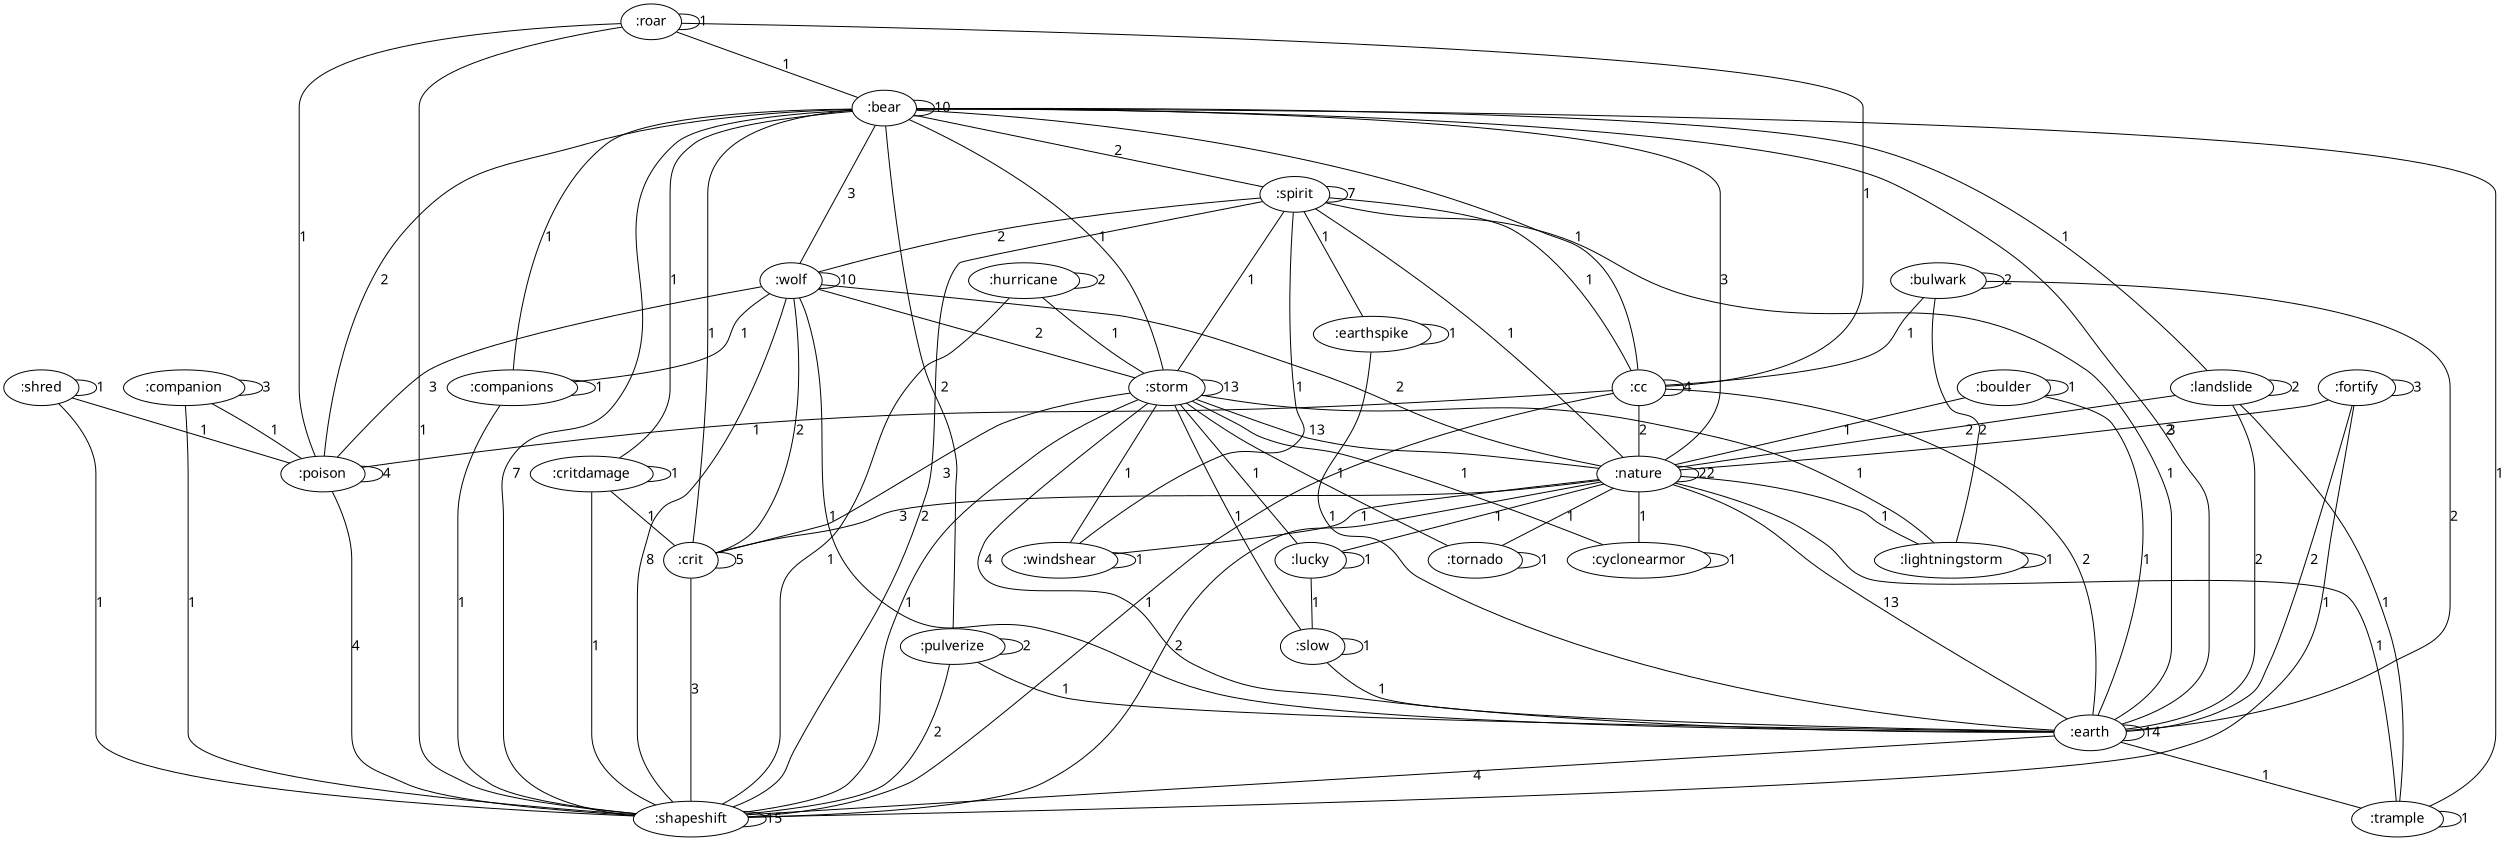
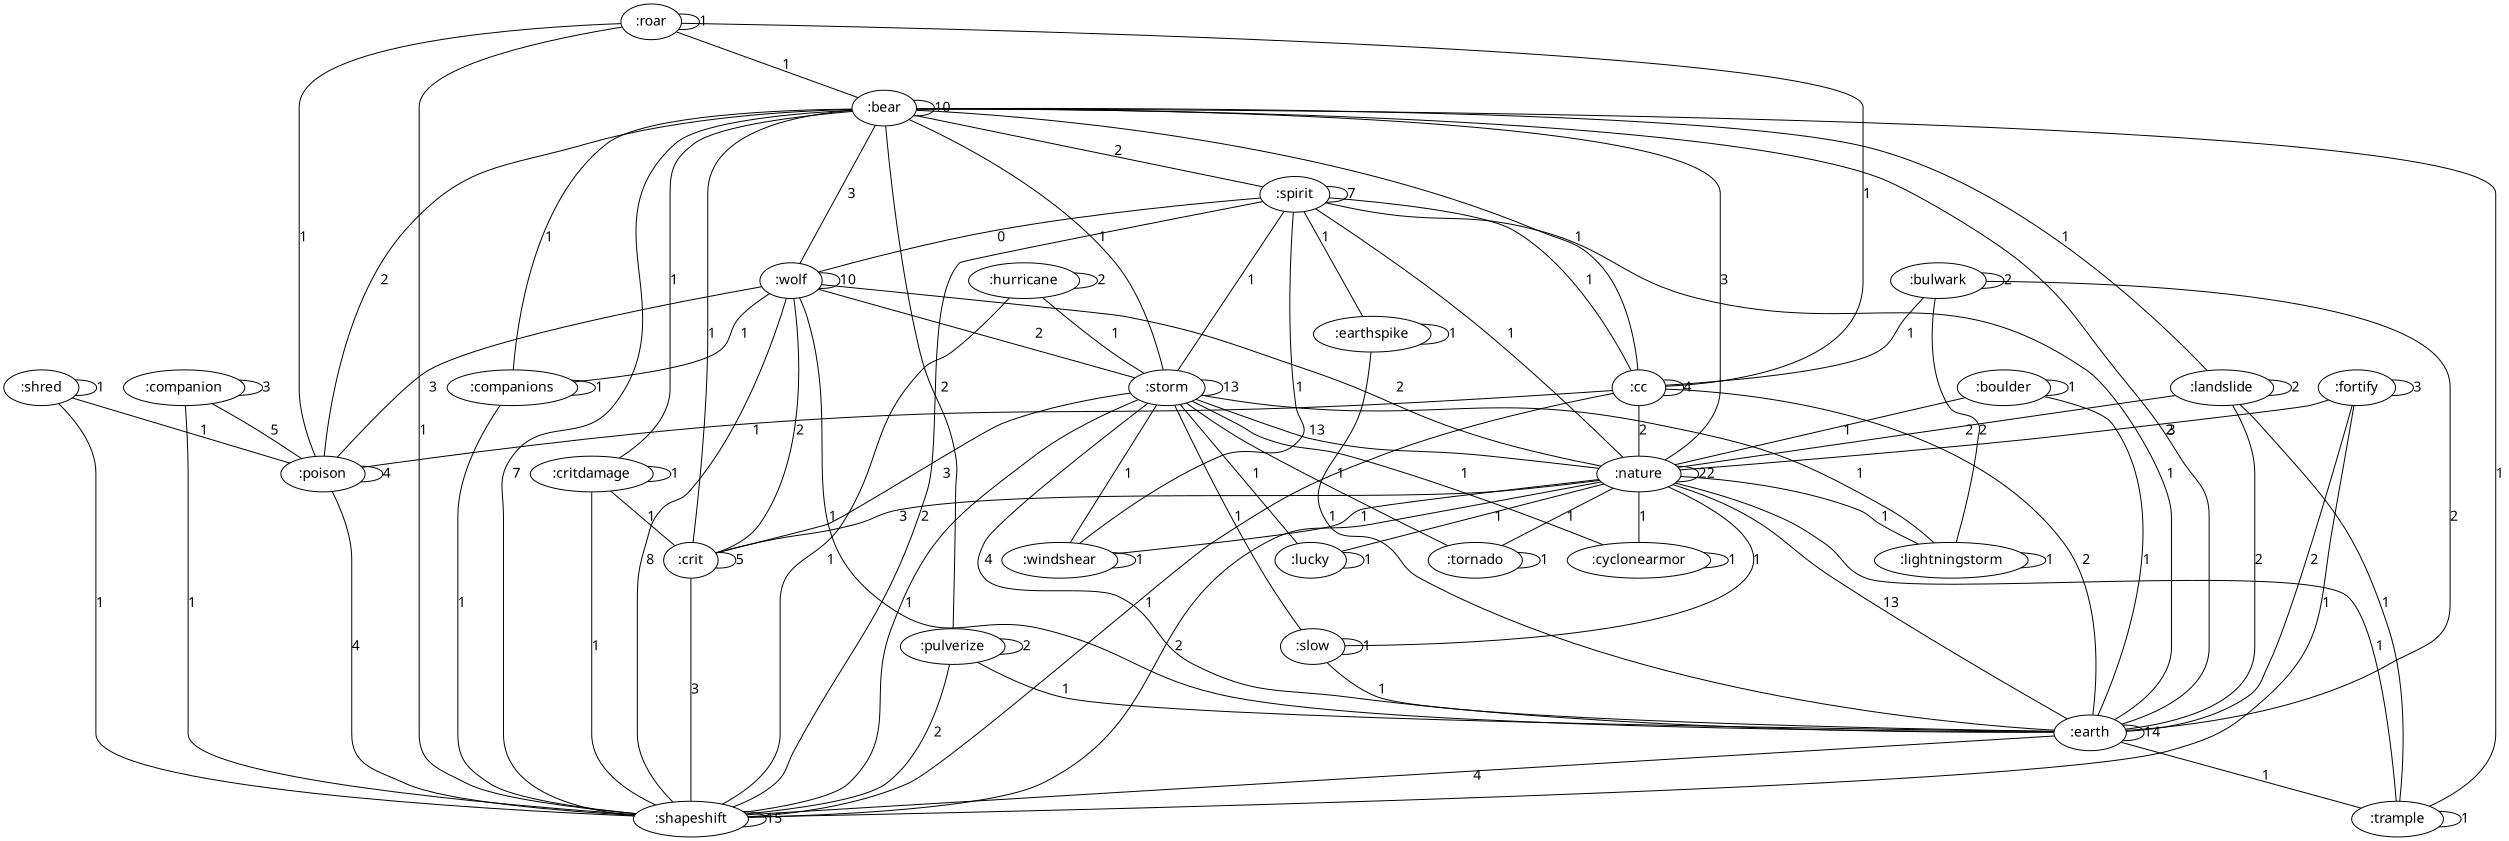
(1002, 238) -> (1002, 238)
(275, 431) -> (275, 431)
(1312, 603) -> (1619, 626)
